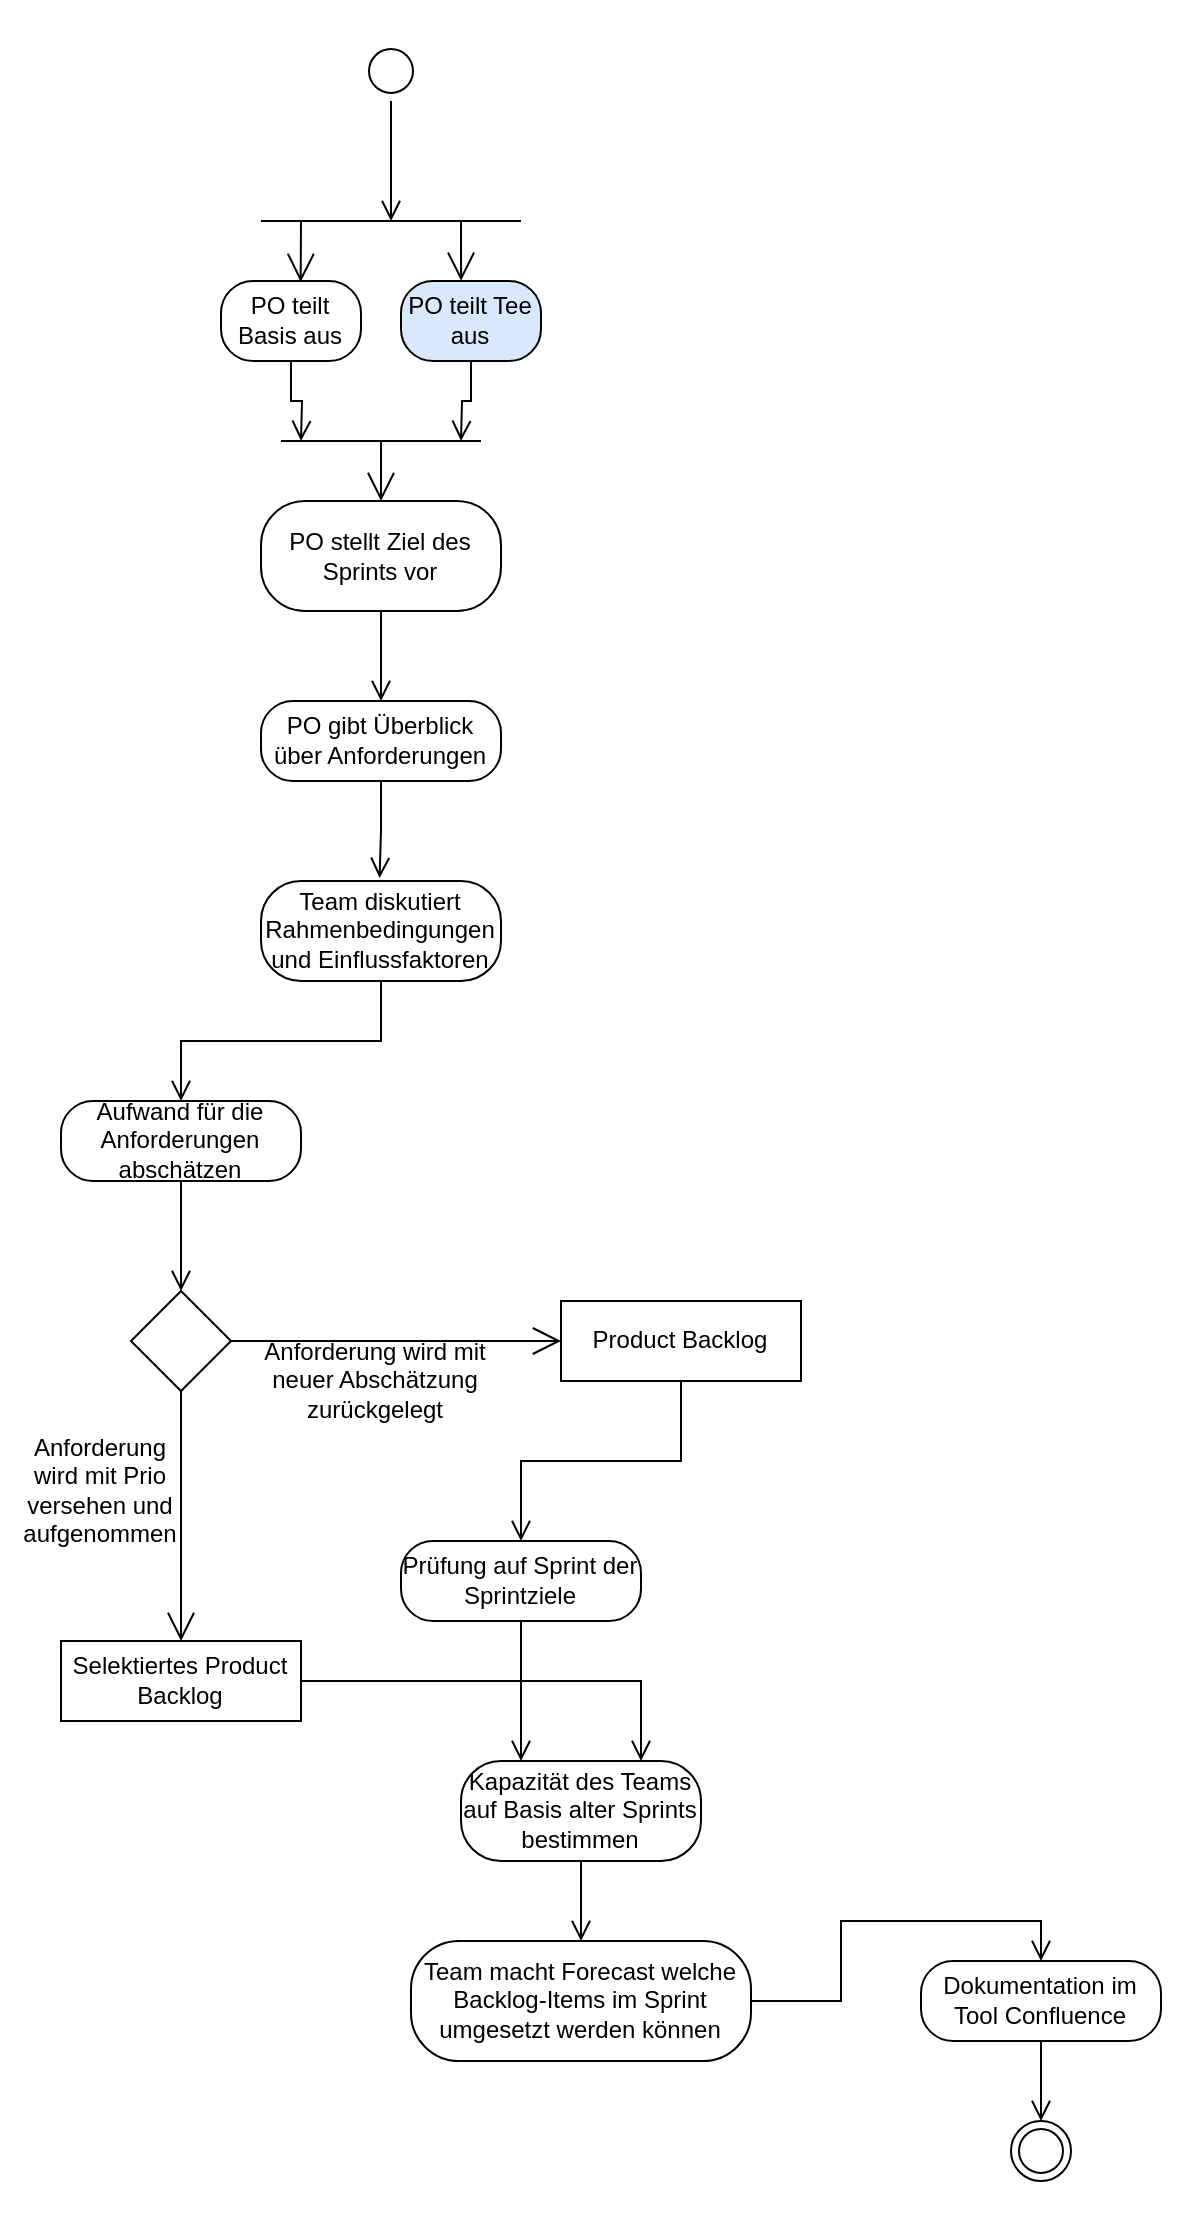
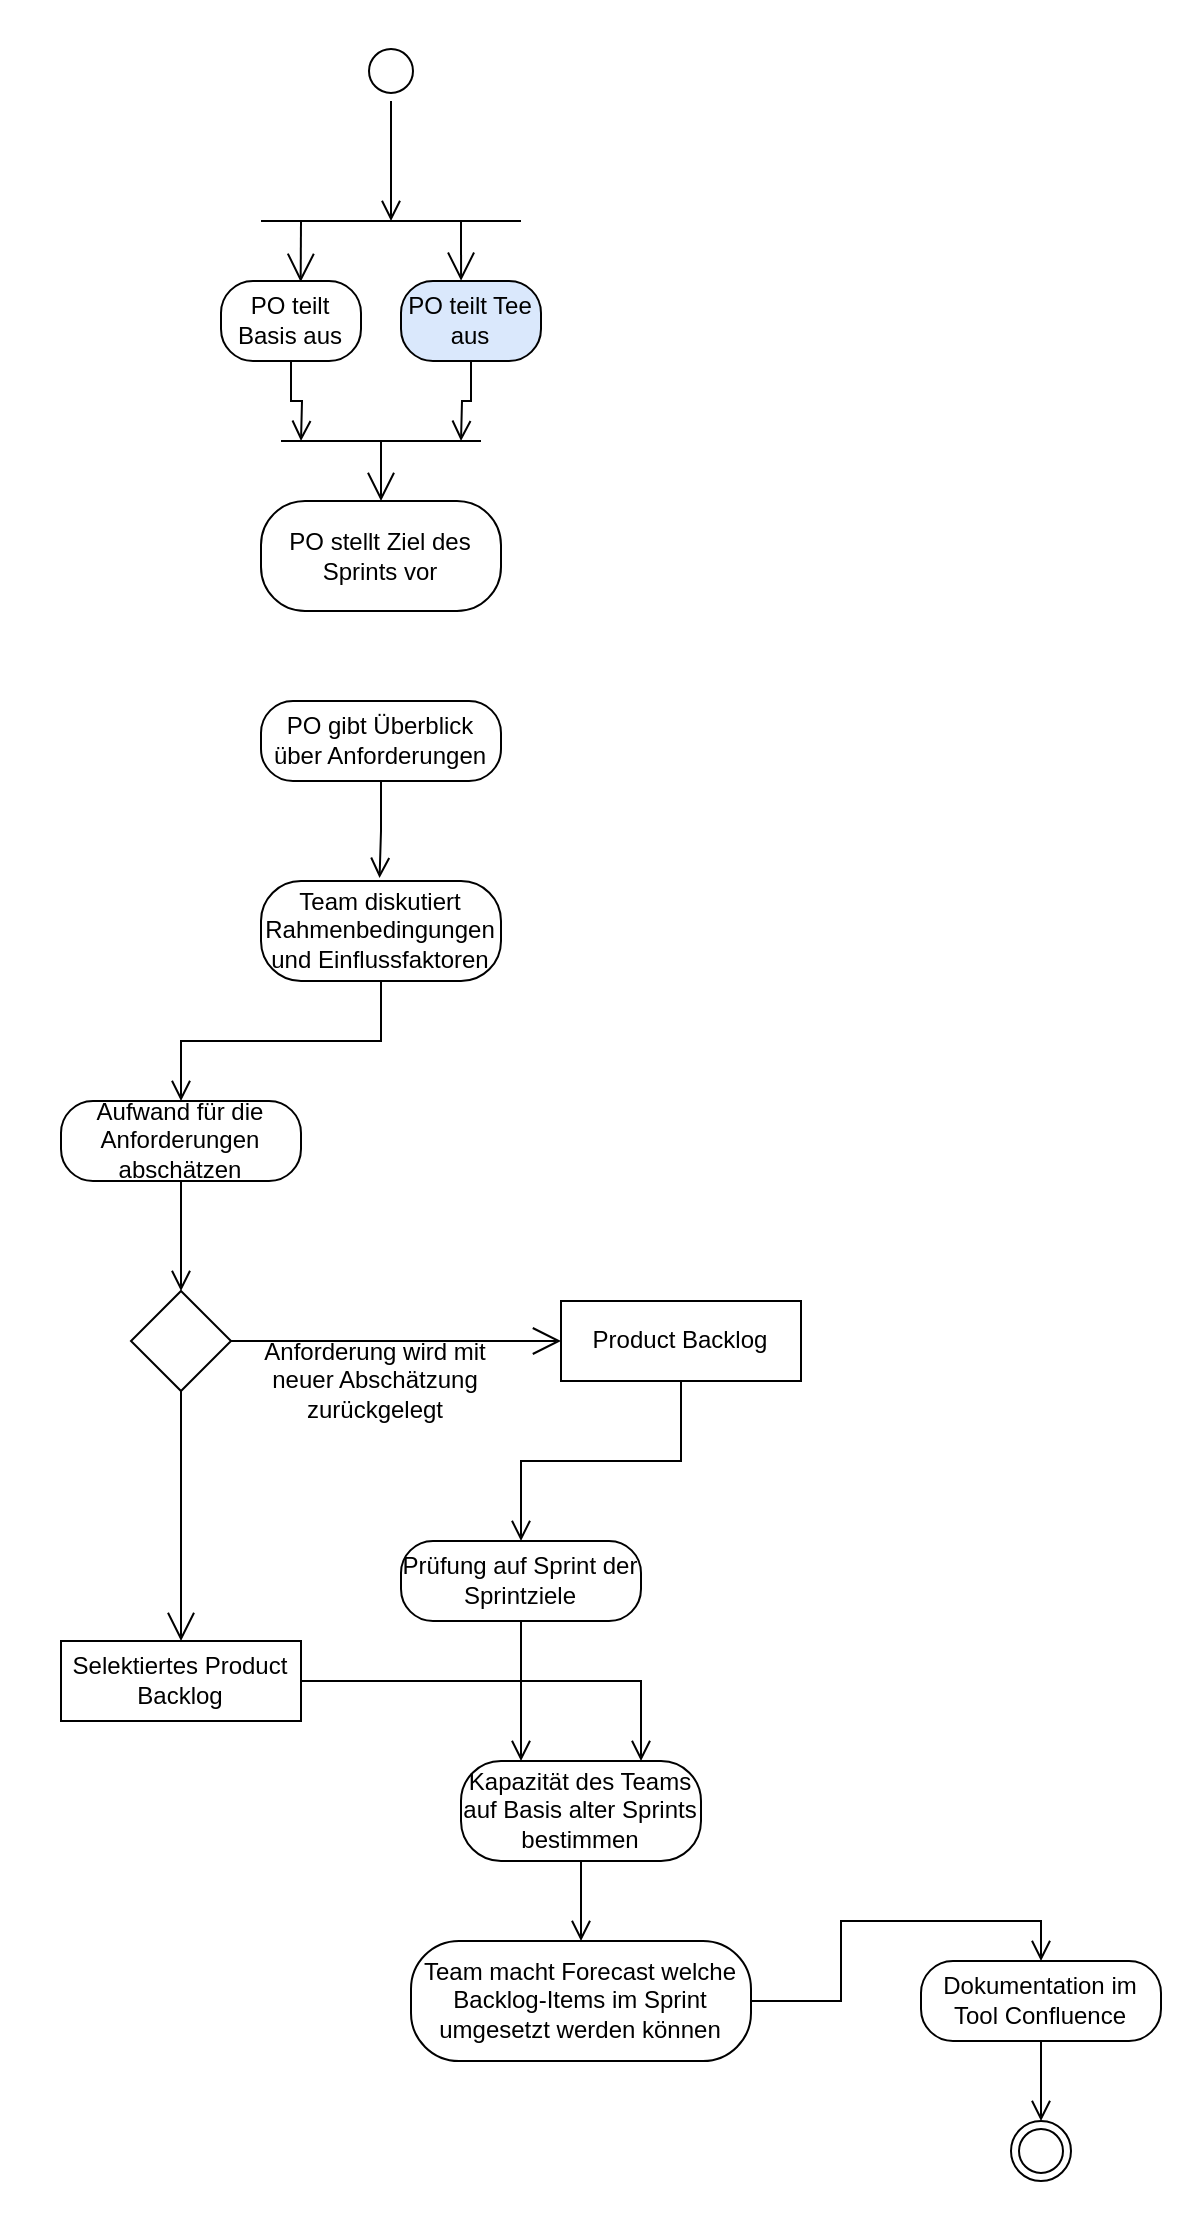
(381, 653) -> none
(101, 1491) -> none
